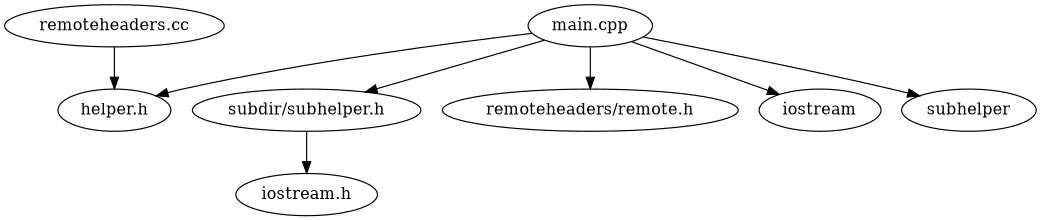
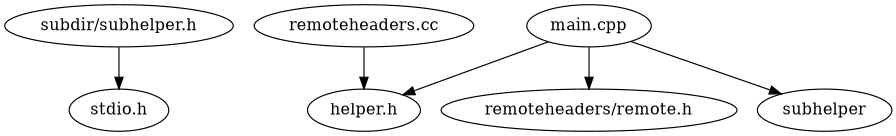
(461, 64) -> none
(820, 110) -> none
(307, 195) -> (119, 110)
